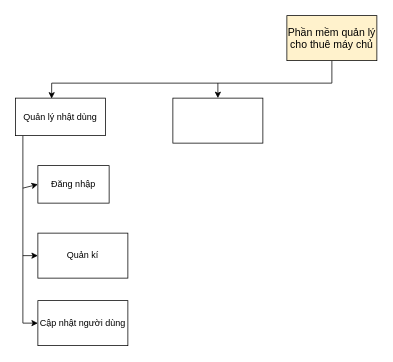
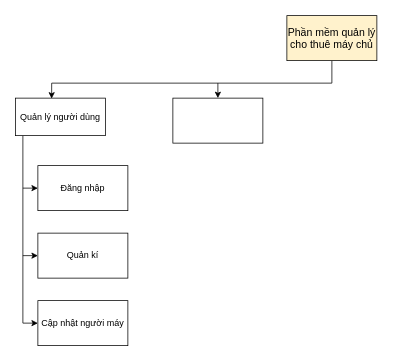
(60, 117) -> (60, 117)
(74, 184) -> (83, 188)
(83, 323) -> (83, 323)
